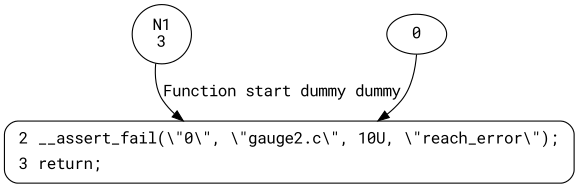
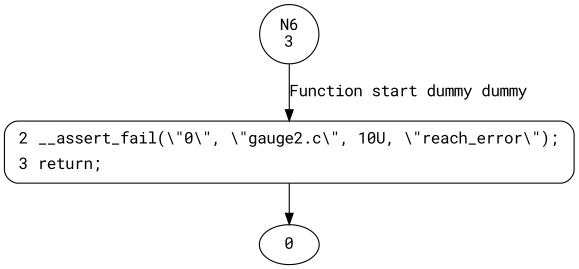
(162, 34) -> (289, 34)
(409, 88) -> (289, 198)
